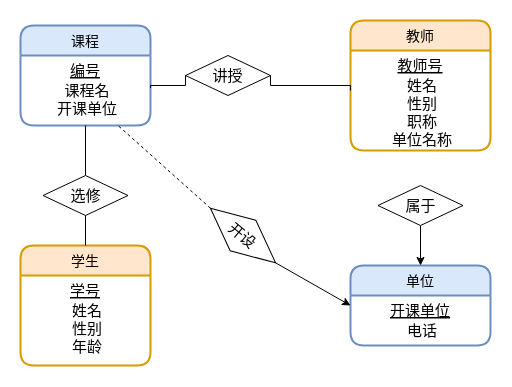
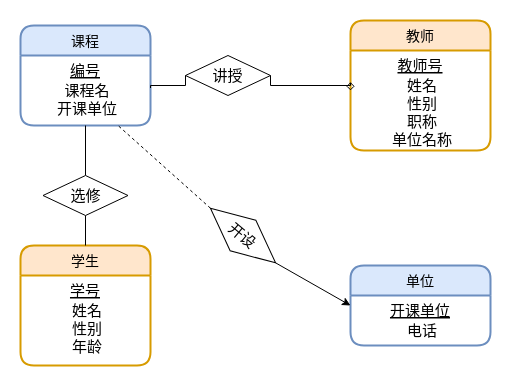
(347, 86) -> (347, 86)
(421, 206) -> none
(421, 242) -> none
